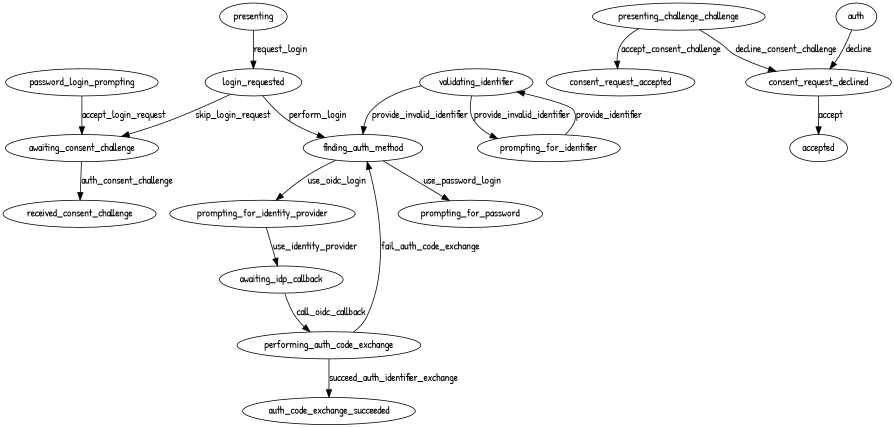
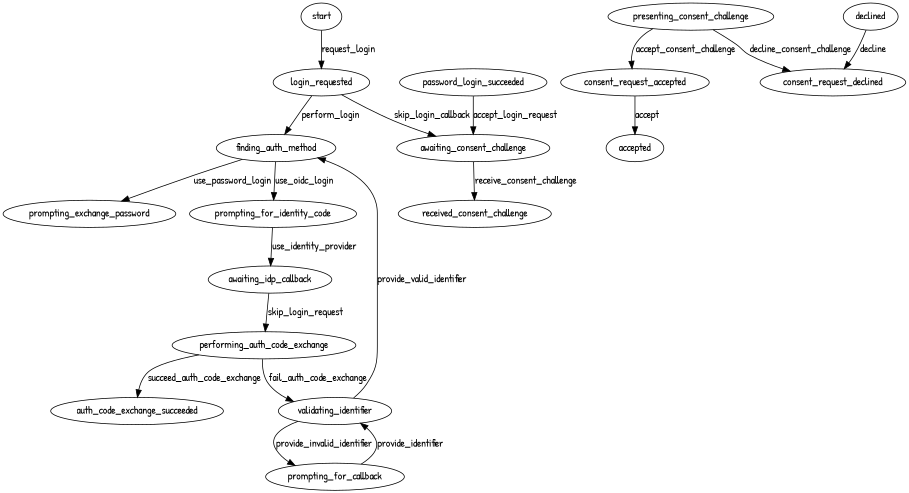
(253, 17) -> (321, 17)
(679, 17) -> (691, 17)
(856, 17) -> (871, 17)
(82, 82) -> (473, 82)
(819, 111) -> (635, 111)
(233, 115) -> (432, 115)
(420, 115) -> (422, 280)
(549, 148) -> (335, 477)
(127, 181) -> (526, 181)
(262, 214) -> (273, 214)
(470, 214) -> (89, 214)
(380, 254) -> (268, 383)
(331, 312) -> (306, 312)
(394, 378) -> (204, 378)
